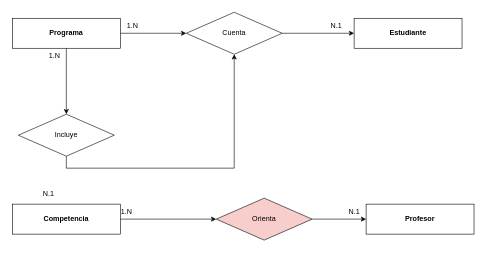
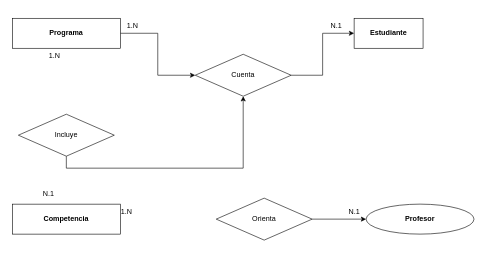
(234, 33) -> (243, 75)
(408, 33) -> (389, 33)
(66, 108) -> none
(210, 219) -> none
(264, 219) -> (264, 219)
(420, 219) -> (420, 219)
